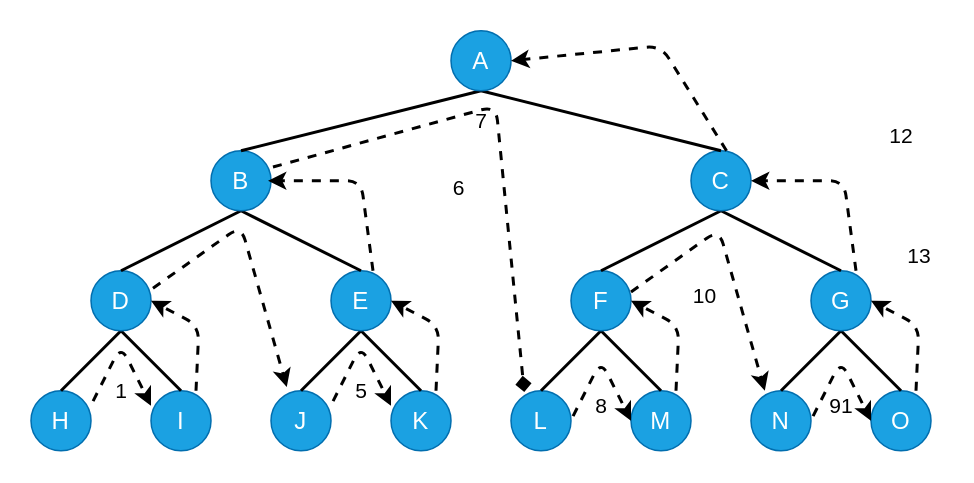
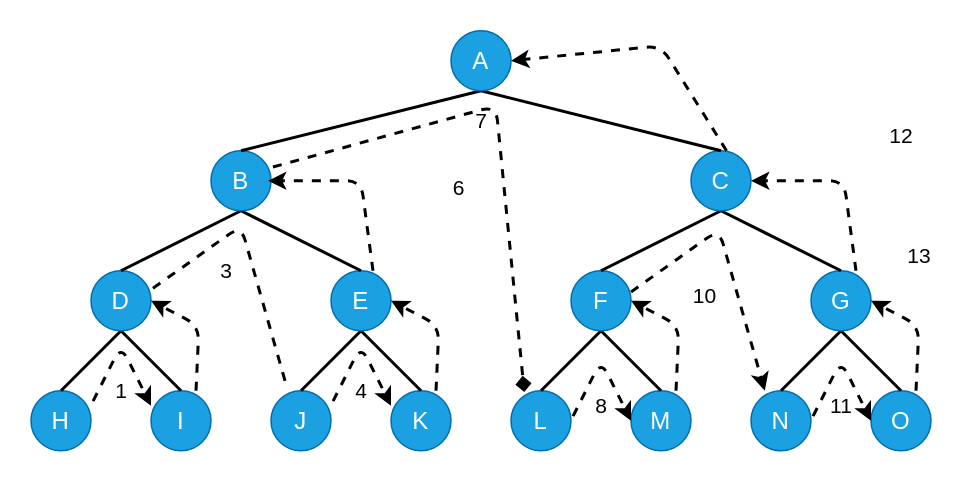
none -> (226, 271)
(282, 372) -> (284, 378)
(362, 391) -> (362, 391)
(842, 406) -> (842, 406)
